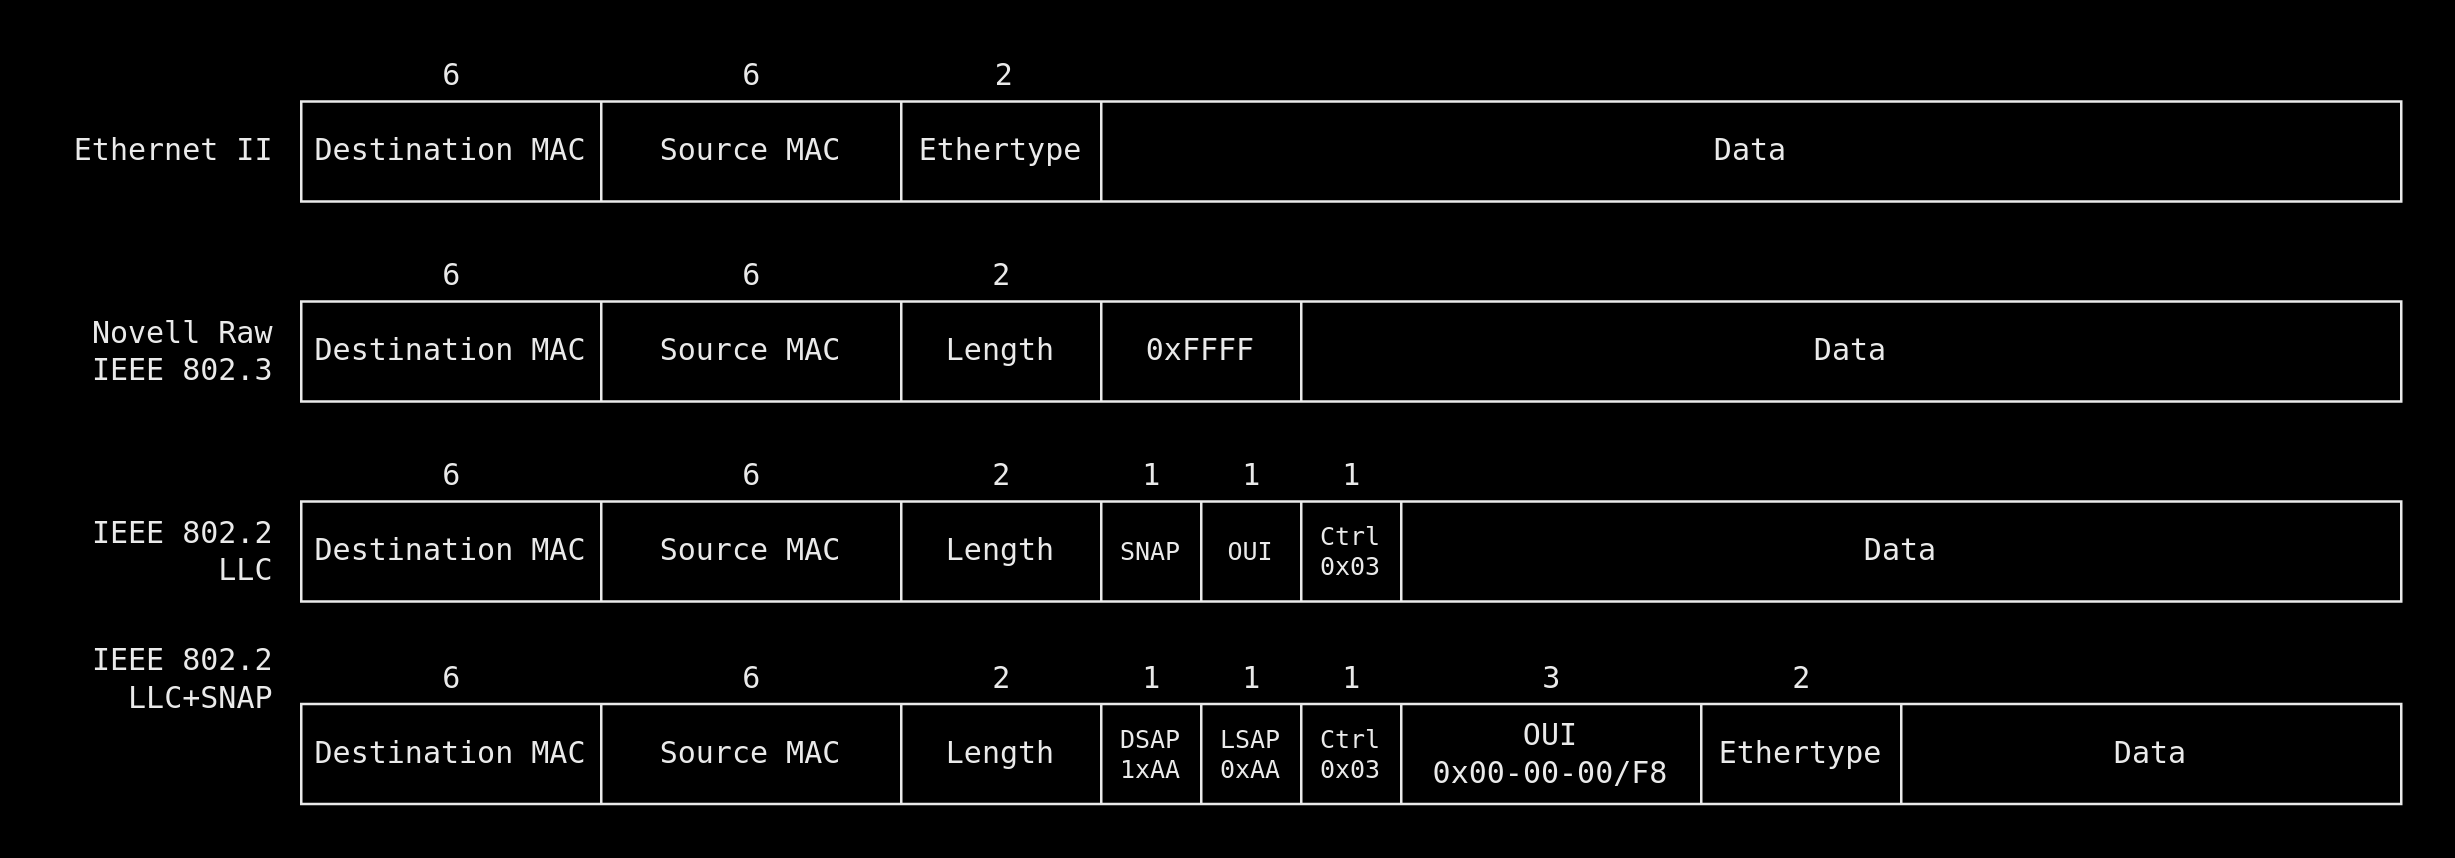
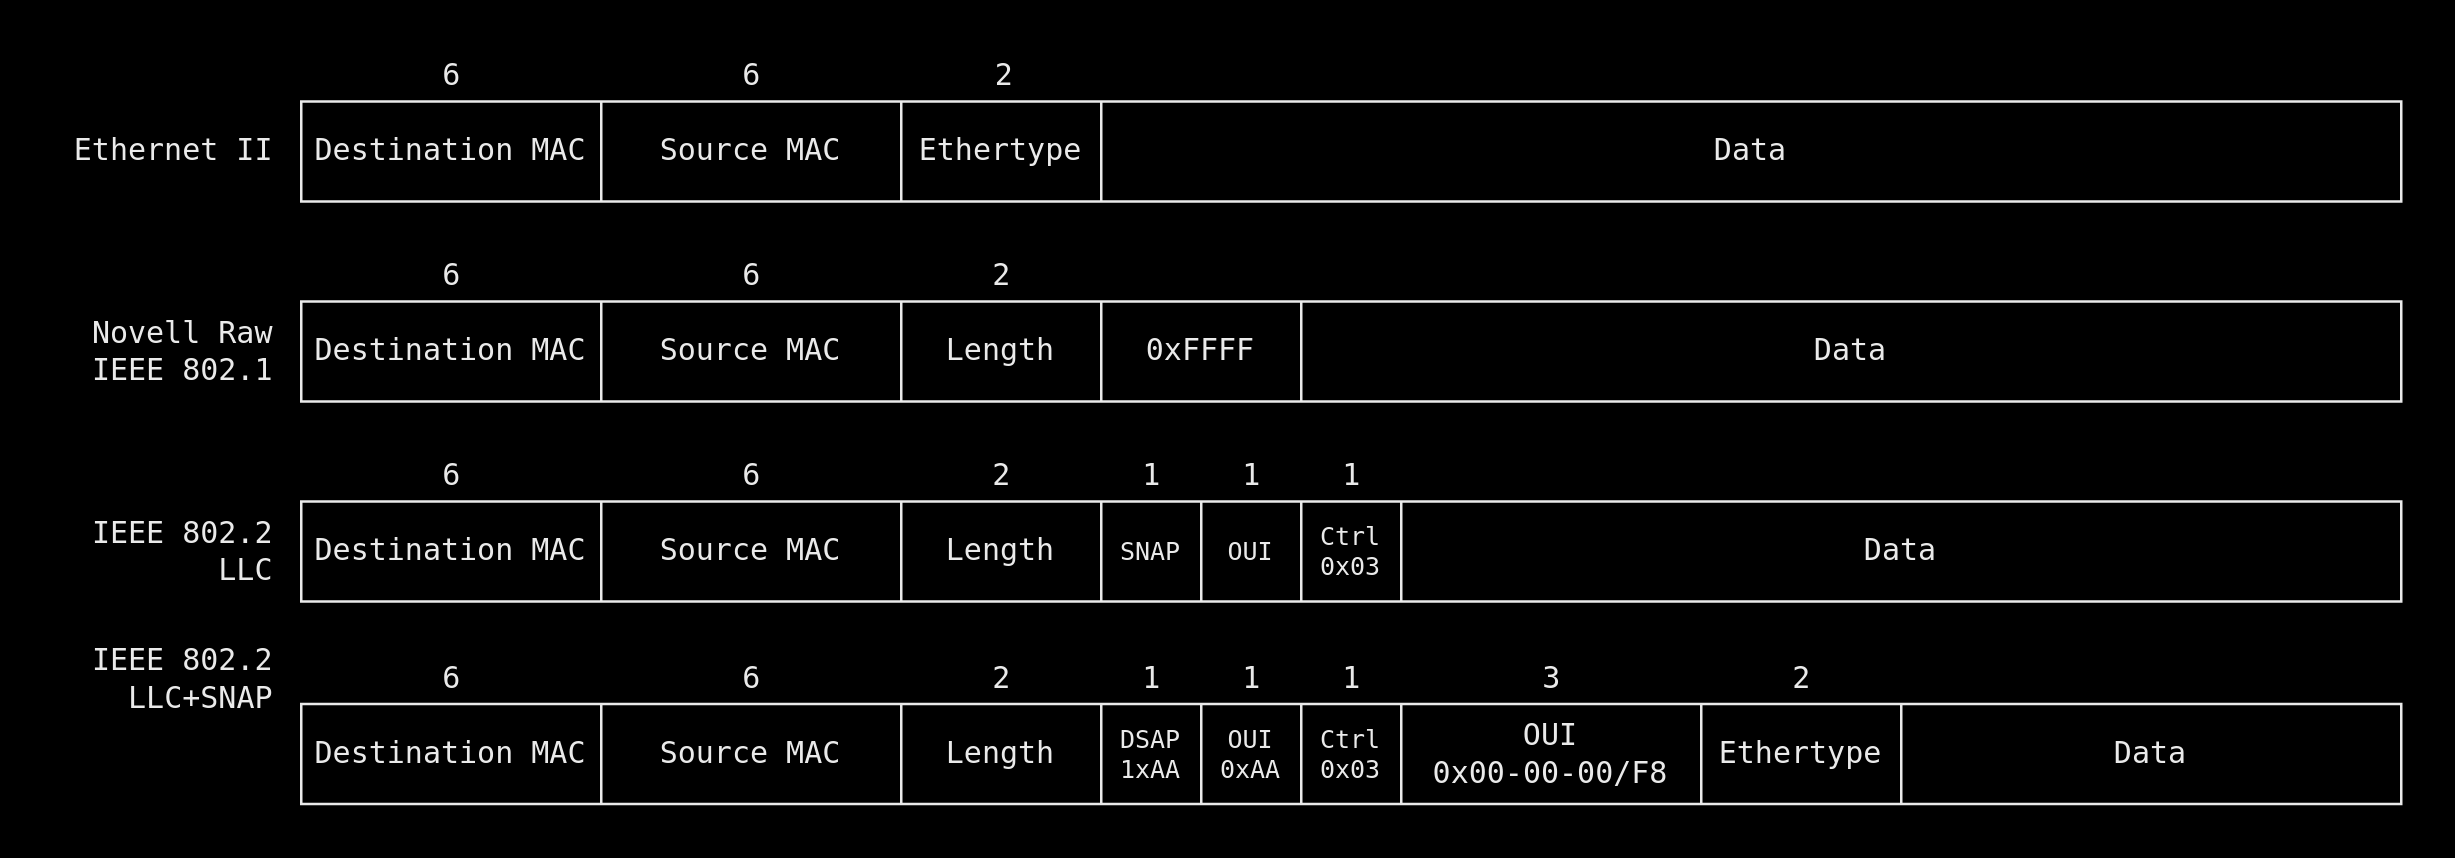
(198, 351) -> (198, 351)
(1251, 754) -> (1251, 754)
